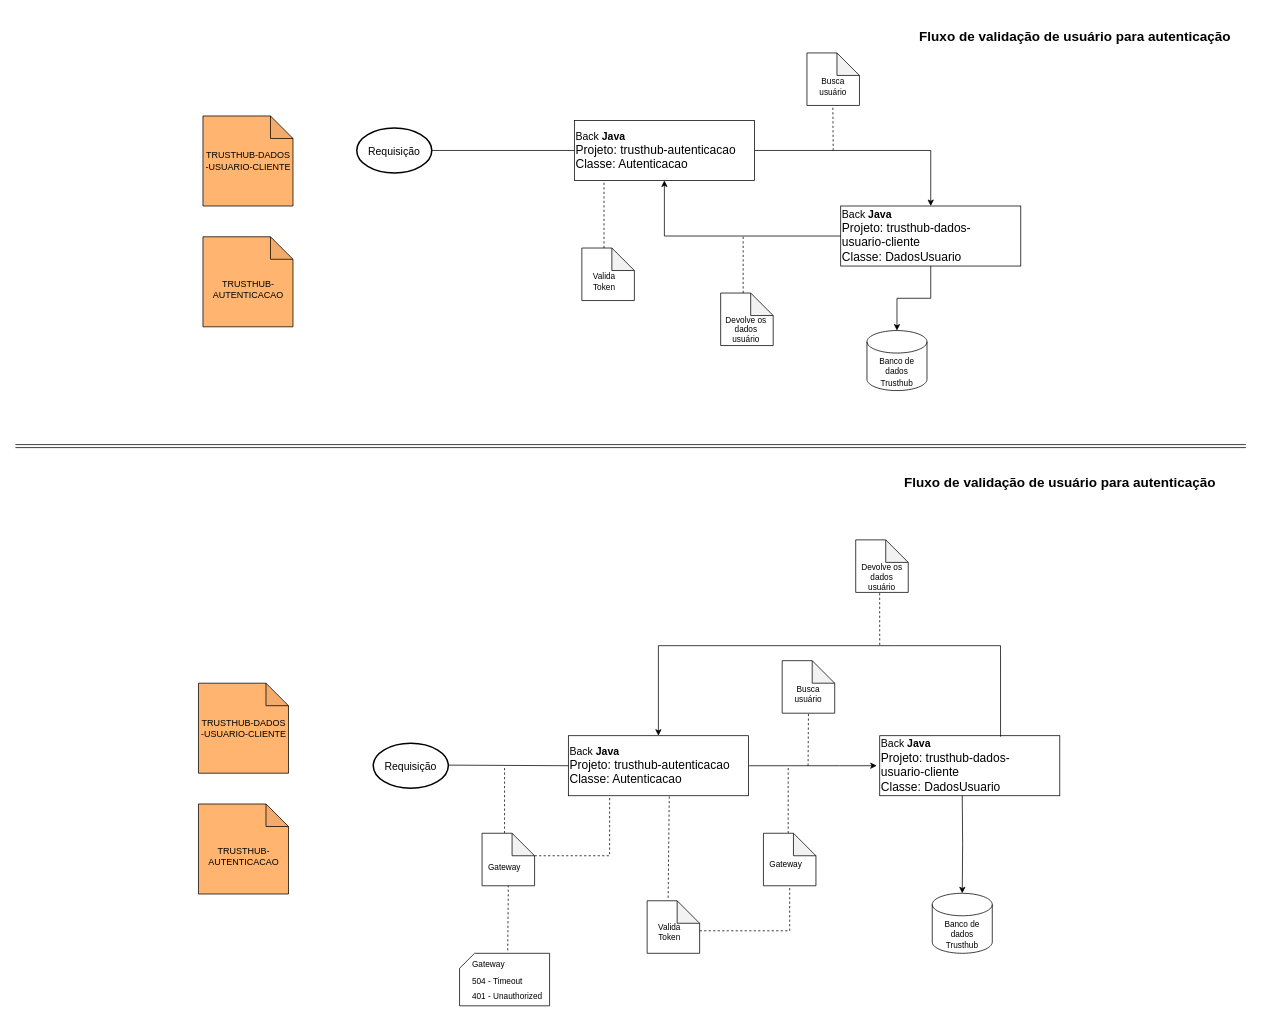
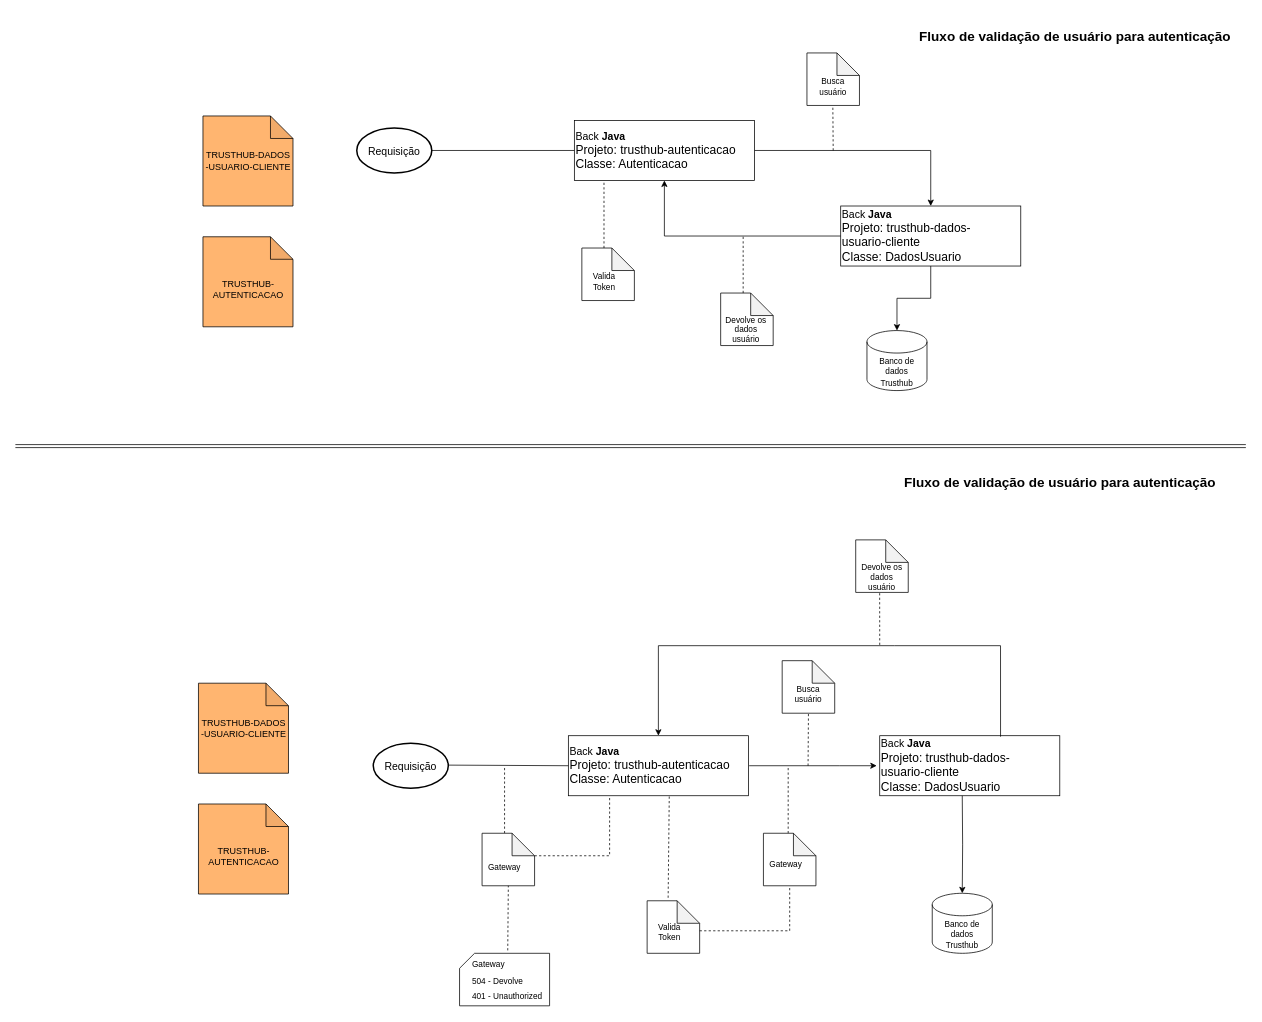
(515, 979) -> (515, 979)
